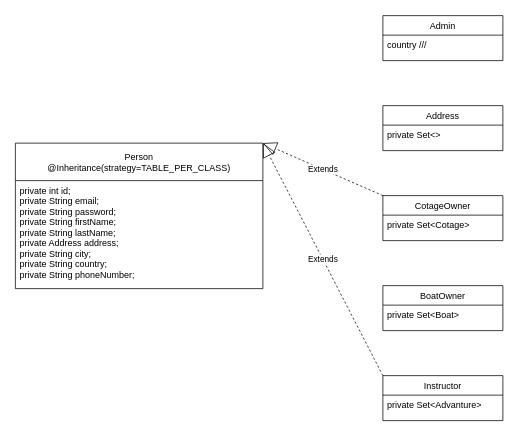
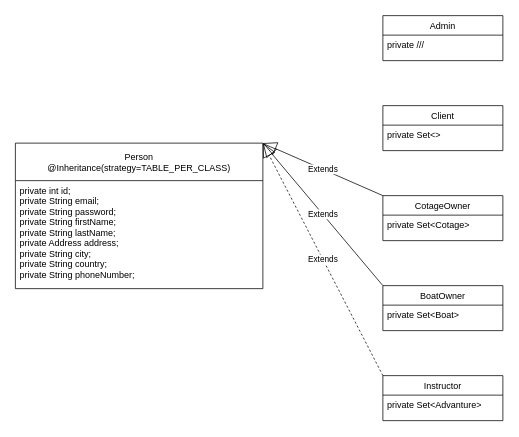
(414, 45) -> (412, 45)
(443, 116) -> (443, 116)
(356, 184) -> (356, 184)
none -> (327, 219)
